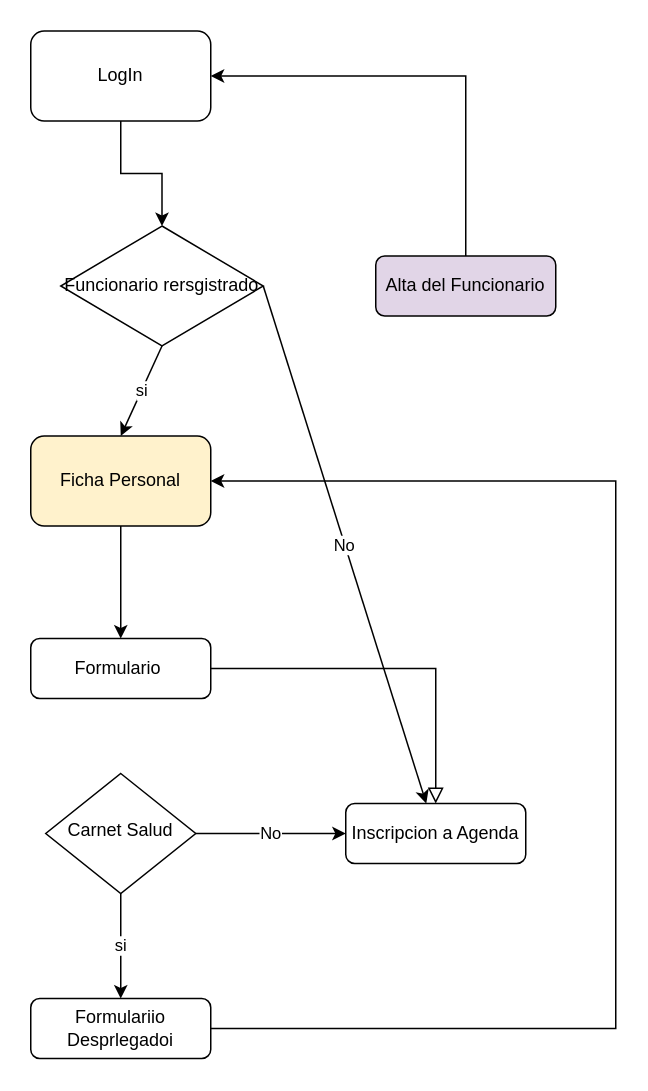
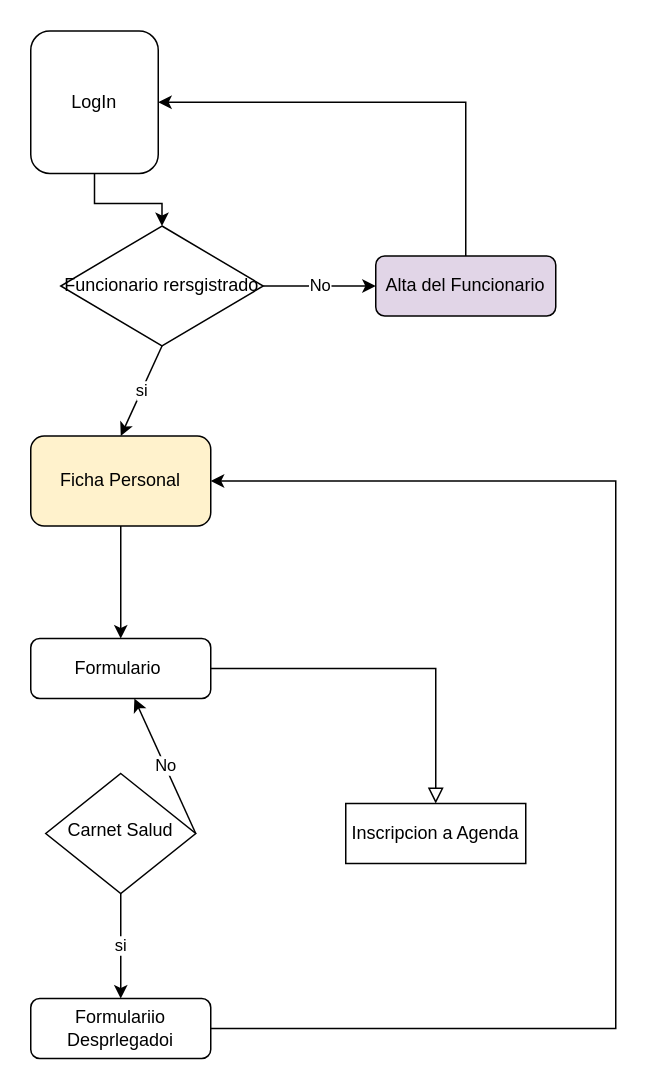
(121, 76) -> (95, 102)
(343, 539) -> (315, 286)
(266, 833) -> (167, 770)
(436, 833) -> (436, 833)
